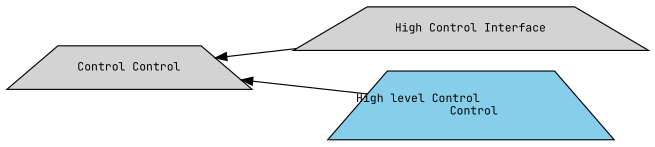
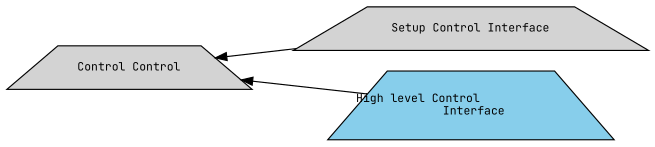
(471, 29) -> (471, 29)
(471, 105) -> (471, 105)
